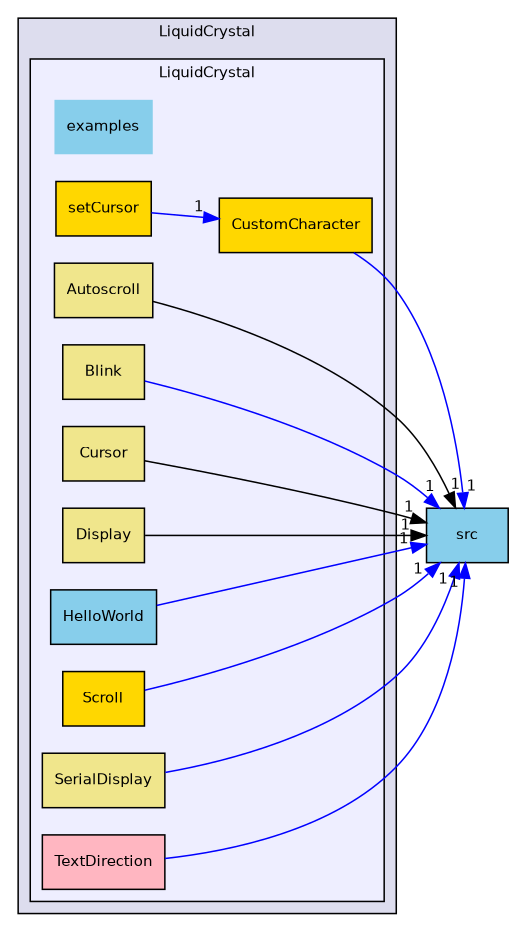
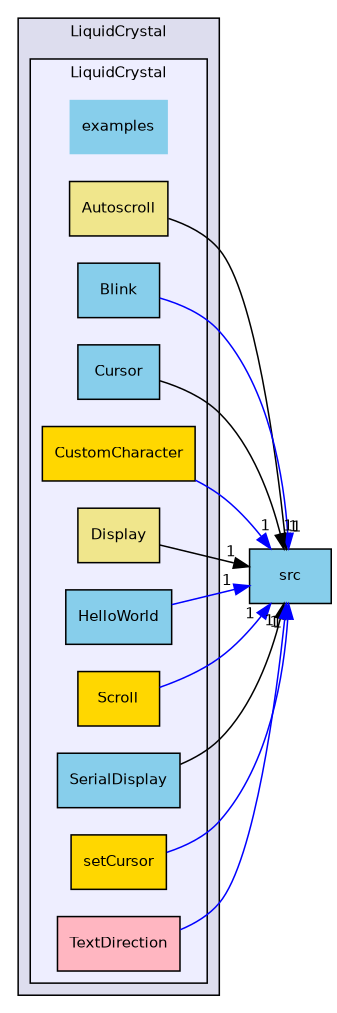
(178, 215) -> (253, 768)
(104, 372) -> (119, 290)
(104, 454) -> (119, 372)
(340, 715) -> (247, 704)
(104, 780) -> (119, 780)
